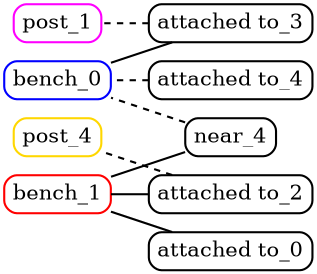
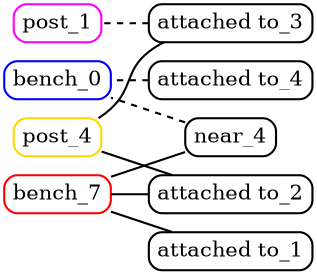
(142, 53) -> (133, 72)
(133, 162) -> (133, 162)
(58, 194) -> (58, 194)
(231, 251) -> (231, 251)
